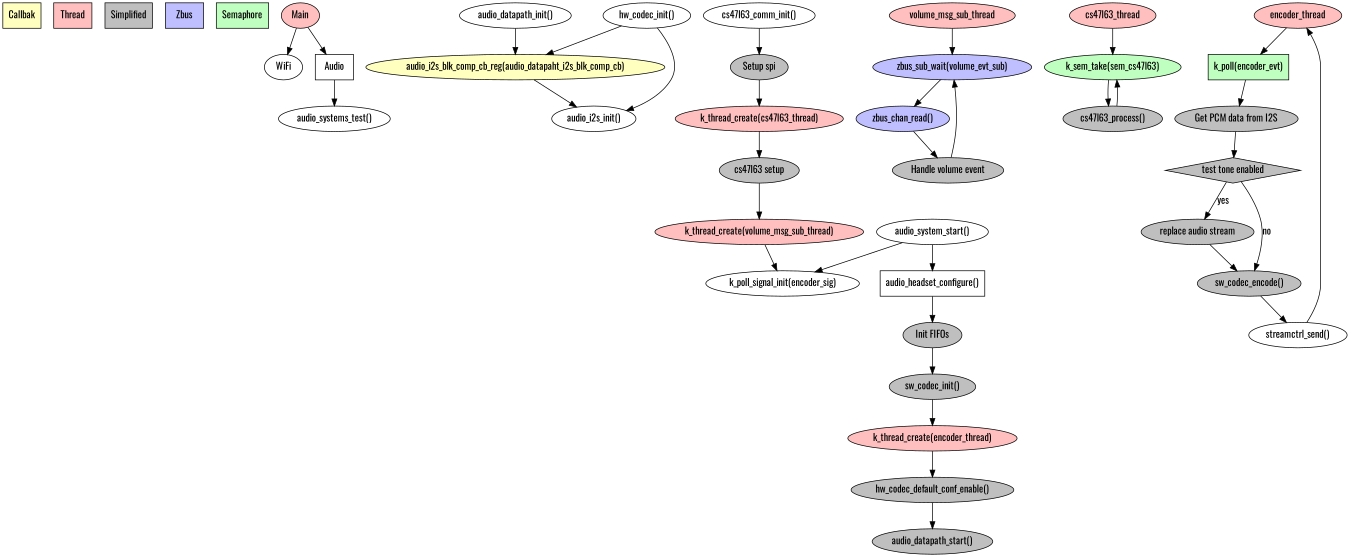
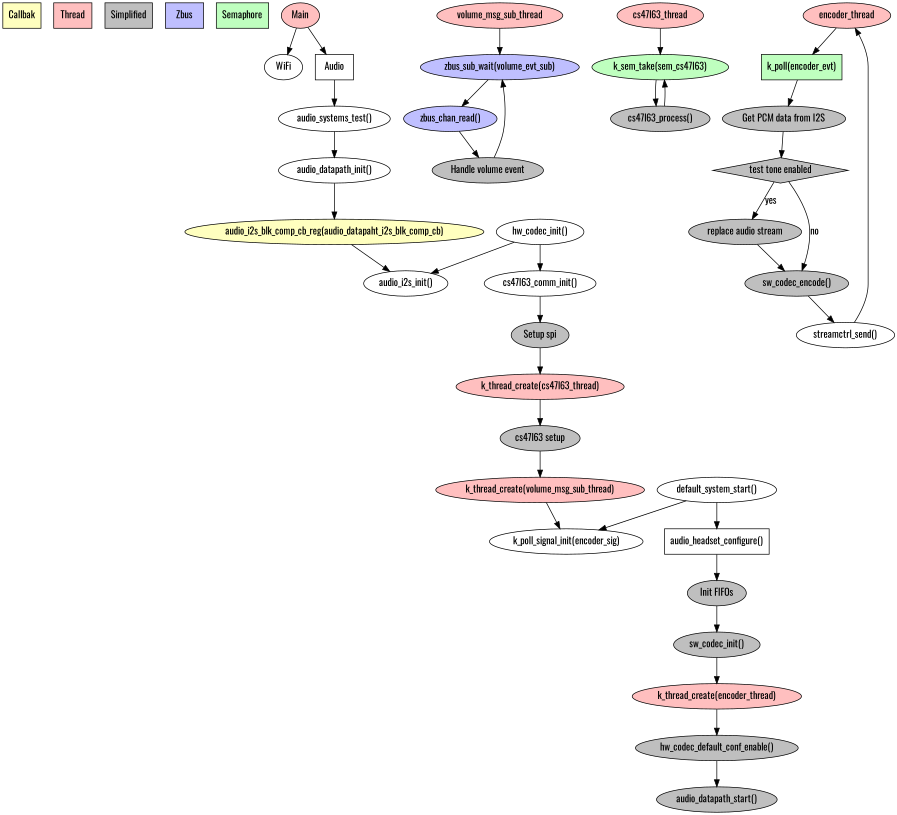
(587, 39) -> (540, 254)
none -> (334, 141)
(932, 232) -> (717, 490)
